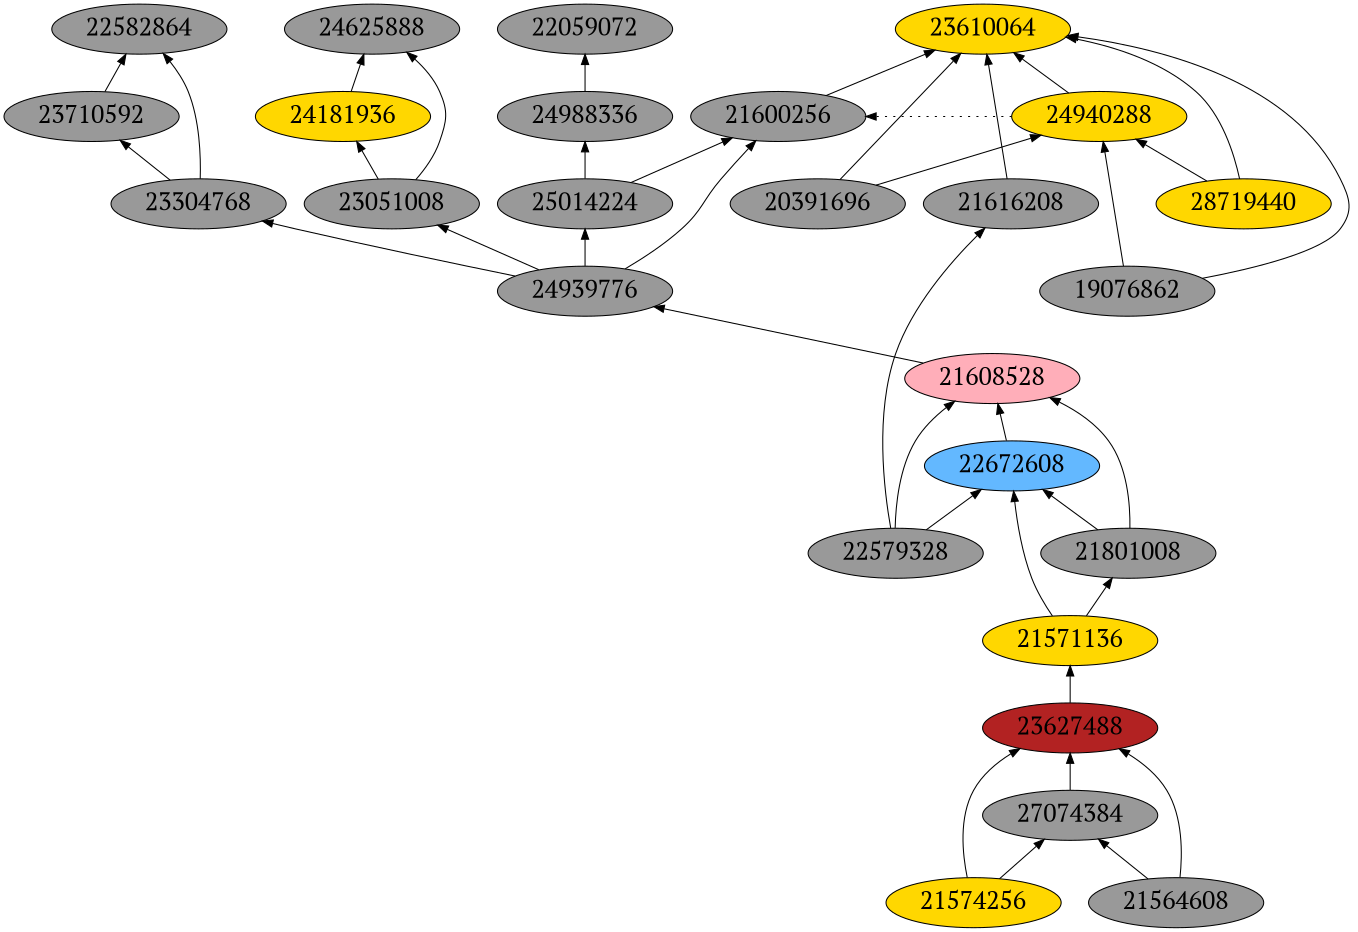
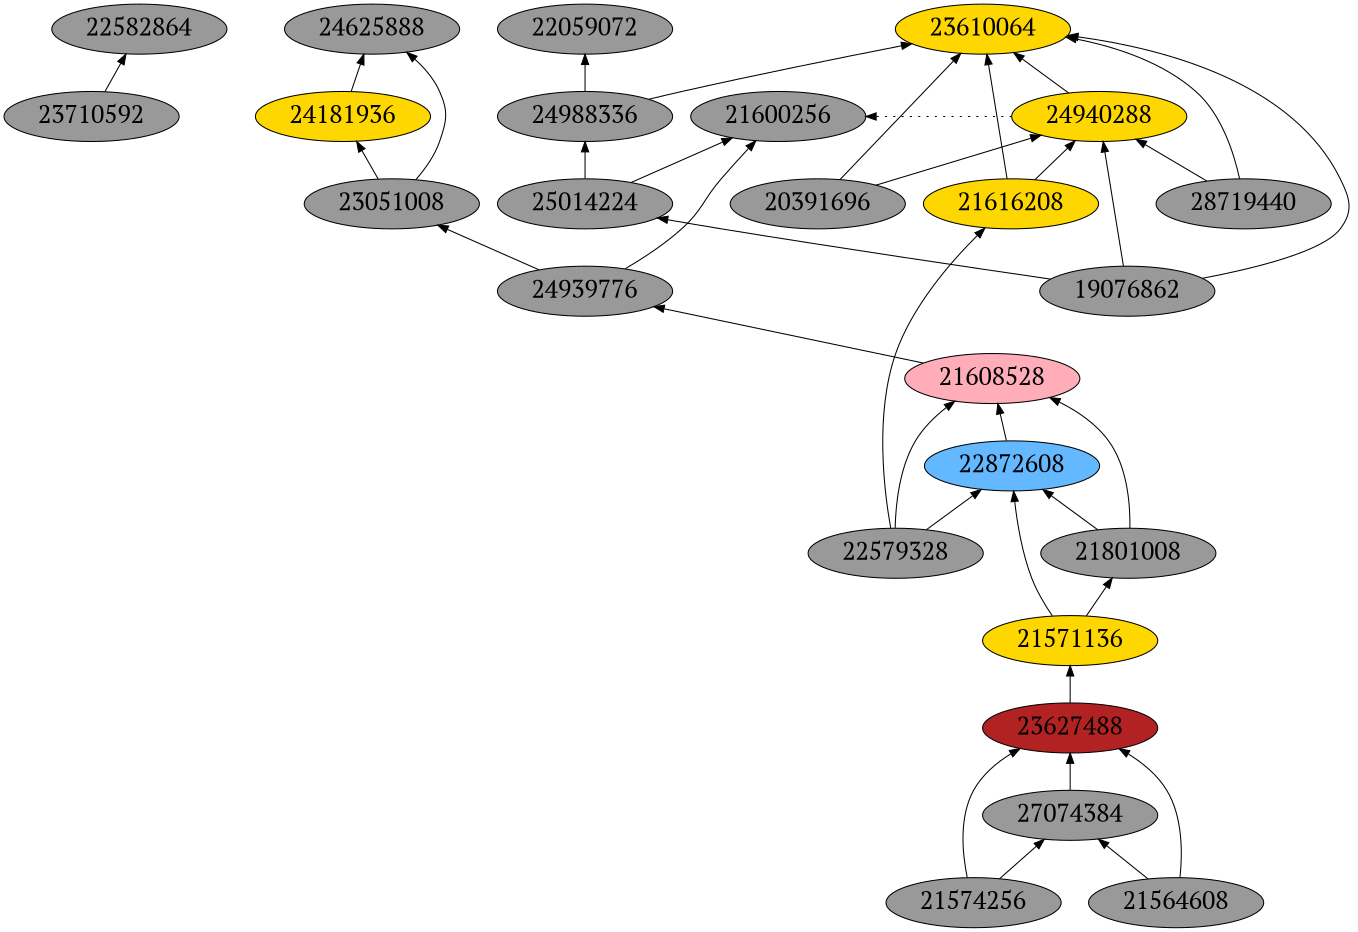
(876, 75) -> (775, 71)
none -> (1051, 164)
(199, 204) -> none
(1011, 204) -> (1011, 204)
(1244, 204) -> (1244, 204)
(585, 253) -> (859, 251)
(1012, 466) -> (1012, 466)
(974, 903) -> (974, 903)
